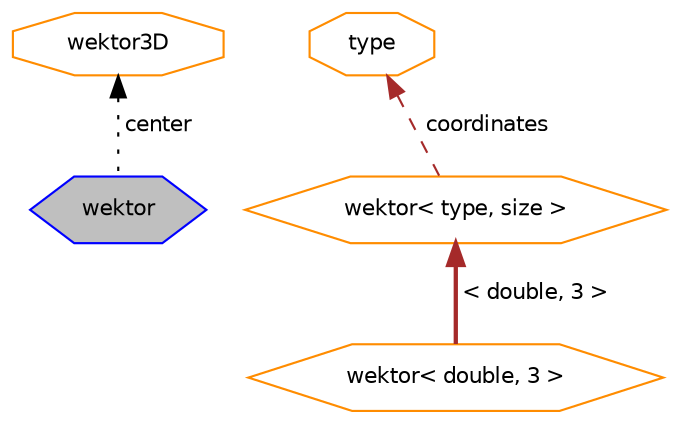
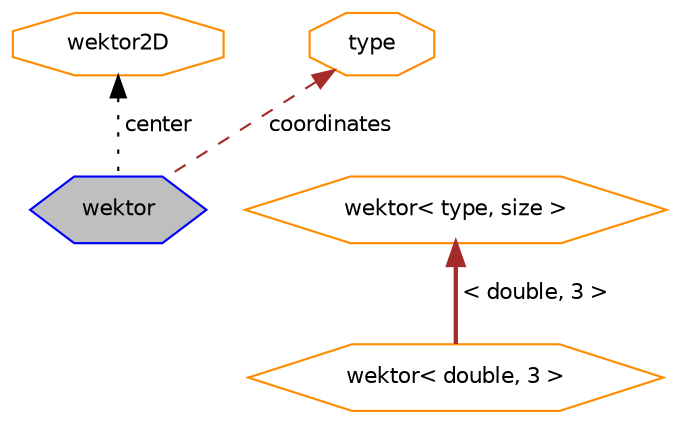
(118, 44) -> (118, 44)
(418, 136) -> (240, 130)
